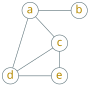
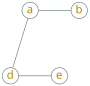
(59, 43) -> none
